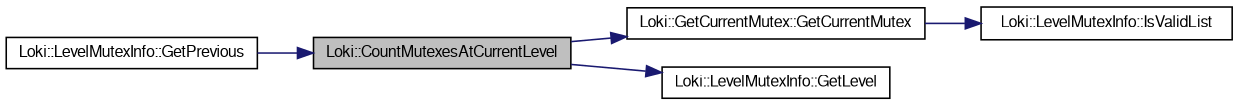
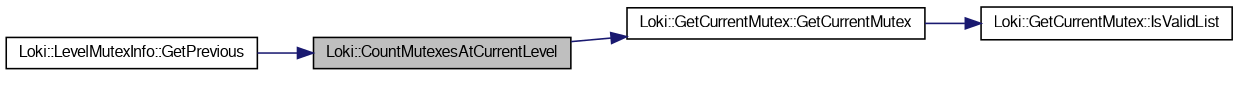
(1107, 23) -> (1107, 23)
(776, 83) -> none
